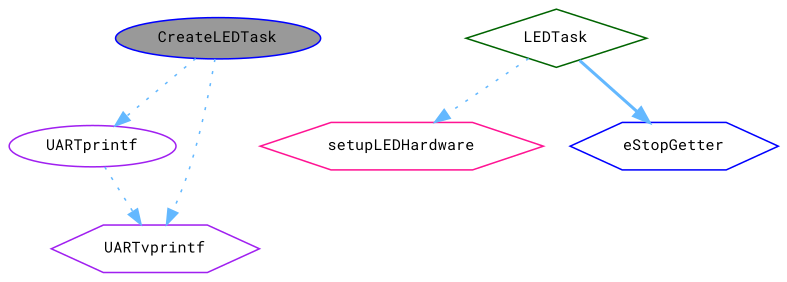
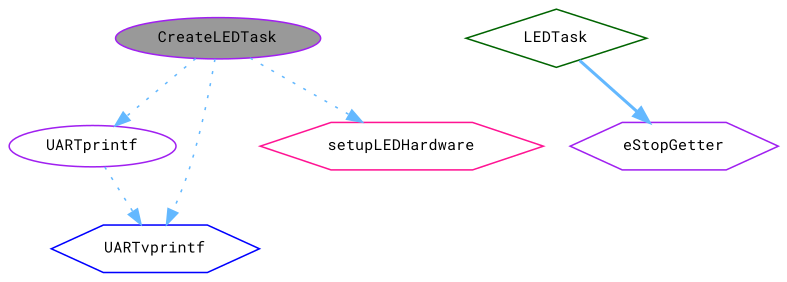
(218, 38) -> (218, 38)
(488, 86) -> (299, 86)
(674, 146) -> (674, 146)
(155, 249) -> (155, 249)
